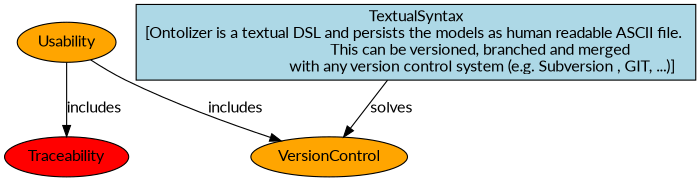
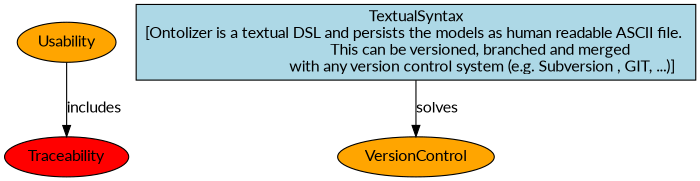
(178, 104) -> none
